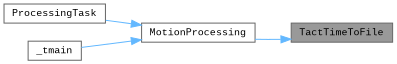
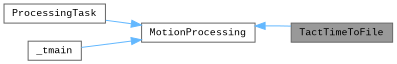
(268, 39) -> (278, 26)
